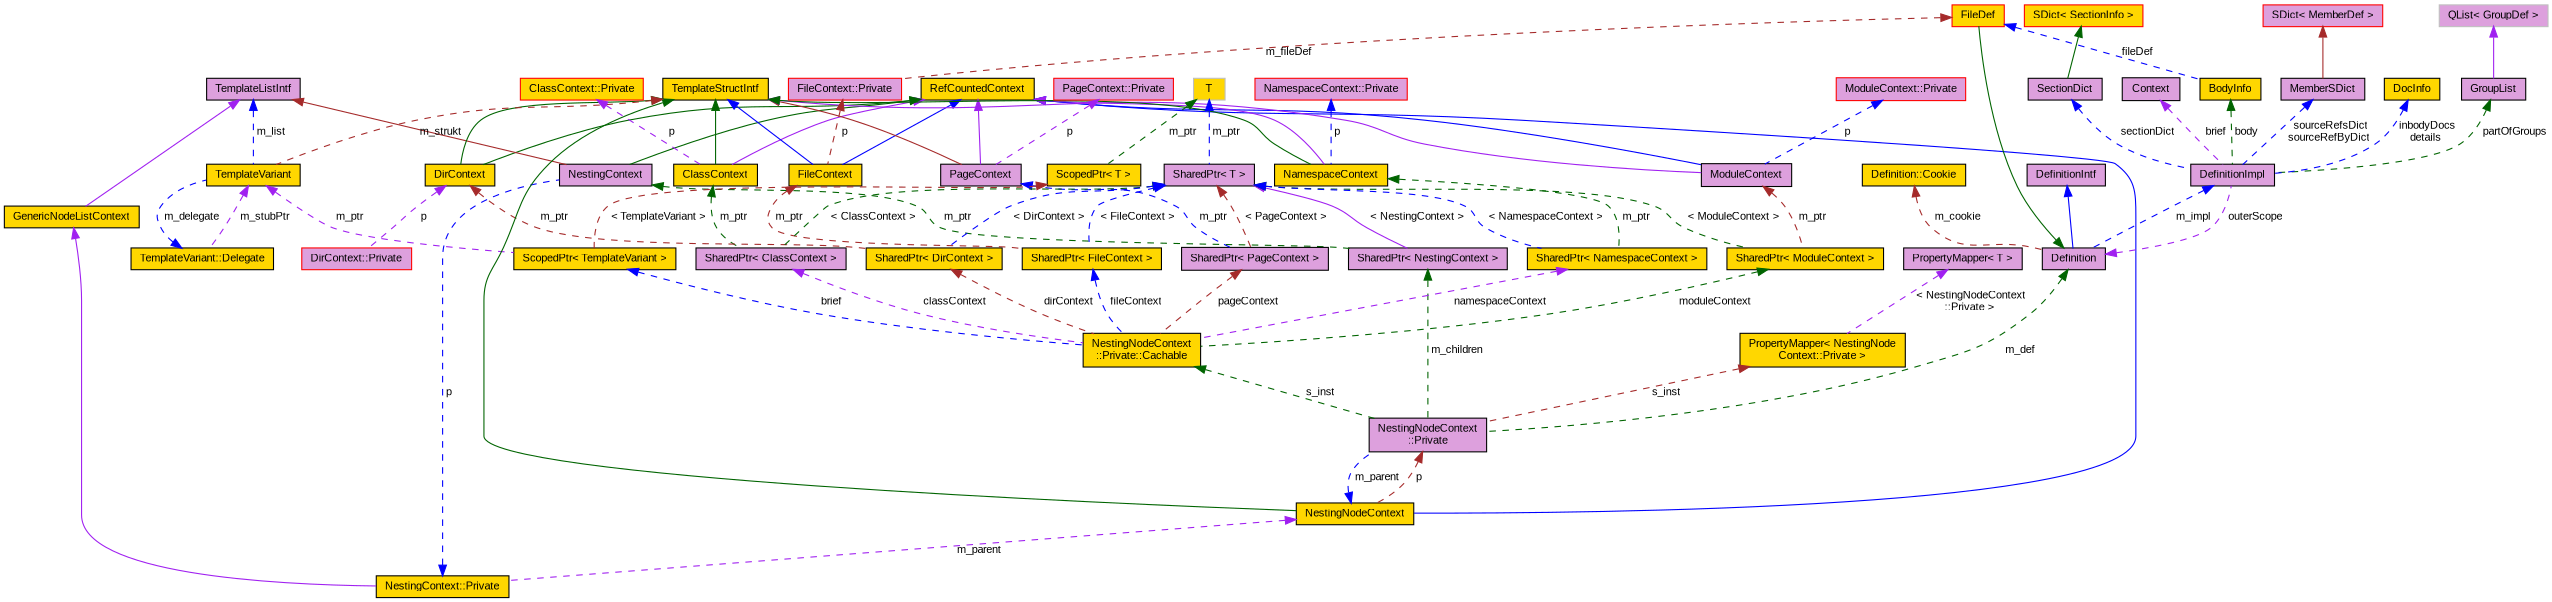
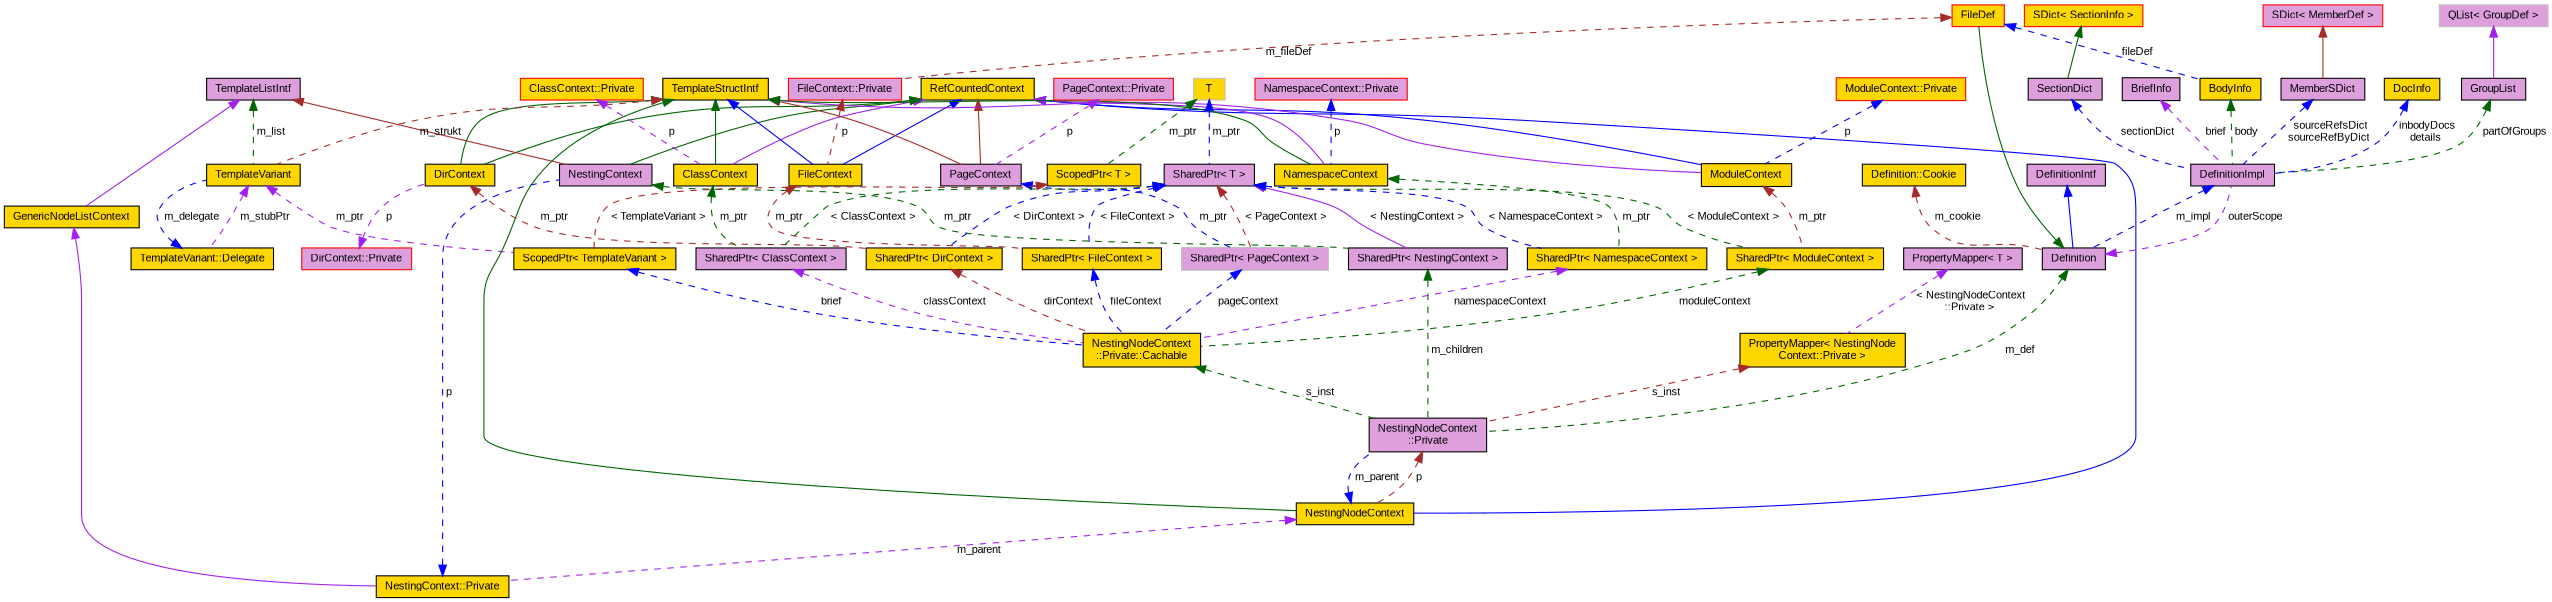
(1901, 89) -> (1901, 89)
(2151, 89) -> (2151, 89)
(253, 138) -> (253, 138)
(980, 138) -> (980, 138)
(1747, 175) -> (1747, 175)
(402, 220) -> (387, 203)
(1255, 259) -> (1255, 259)
(1196, 305) -> (1196, 305)
